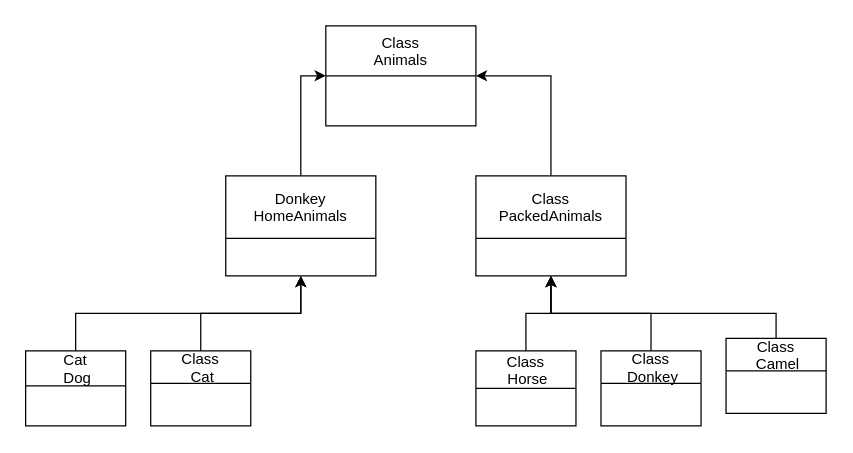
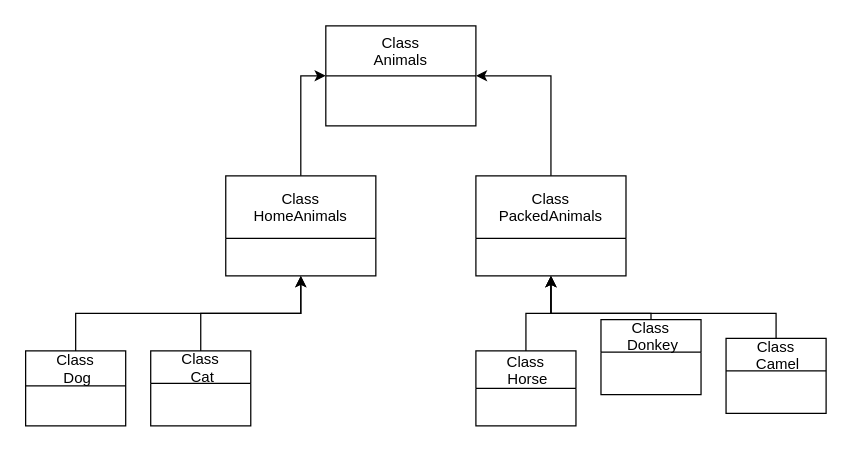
(300, 199) -> (300, 199)
(75, 360) -> (75, 360)
(651, 388) -> (651, 357)
